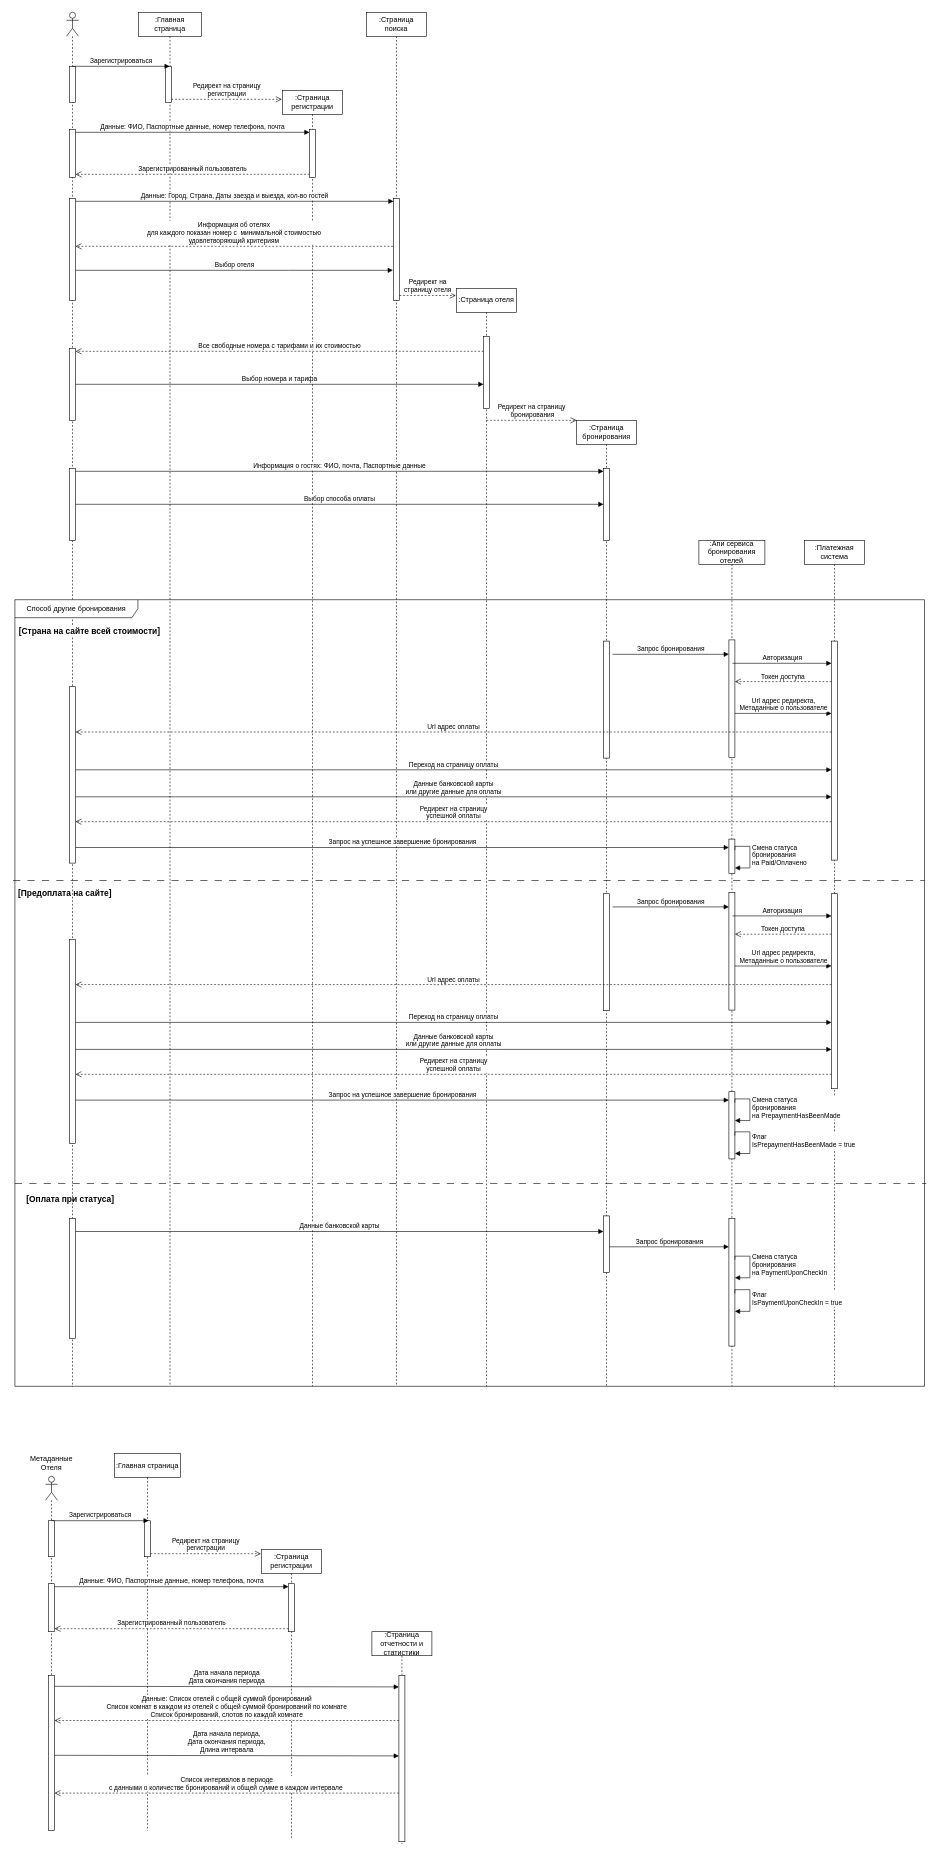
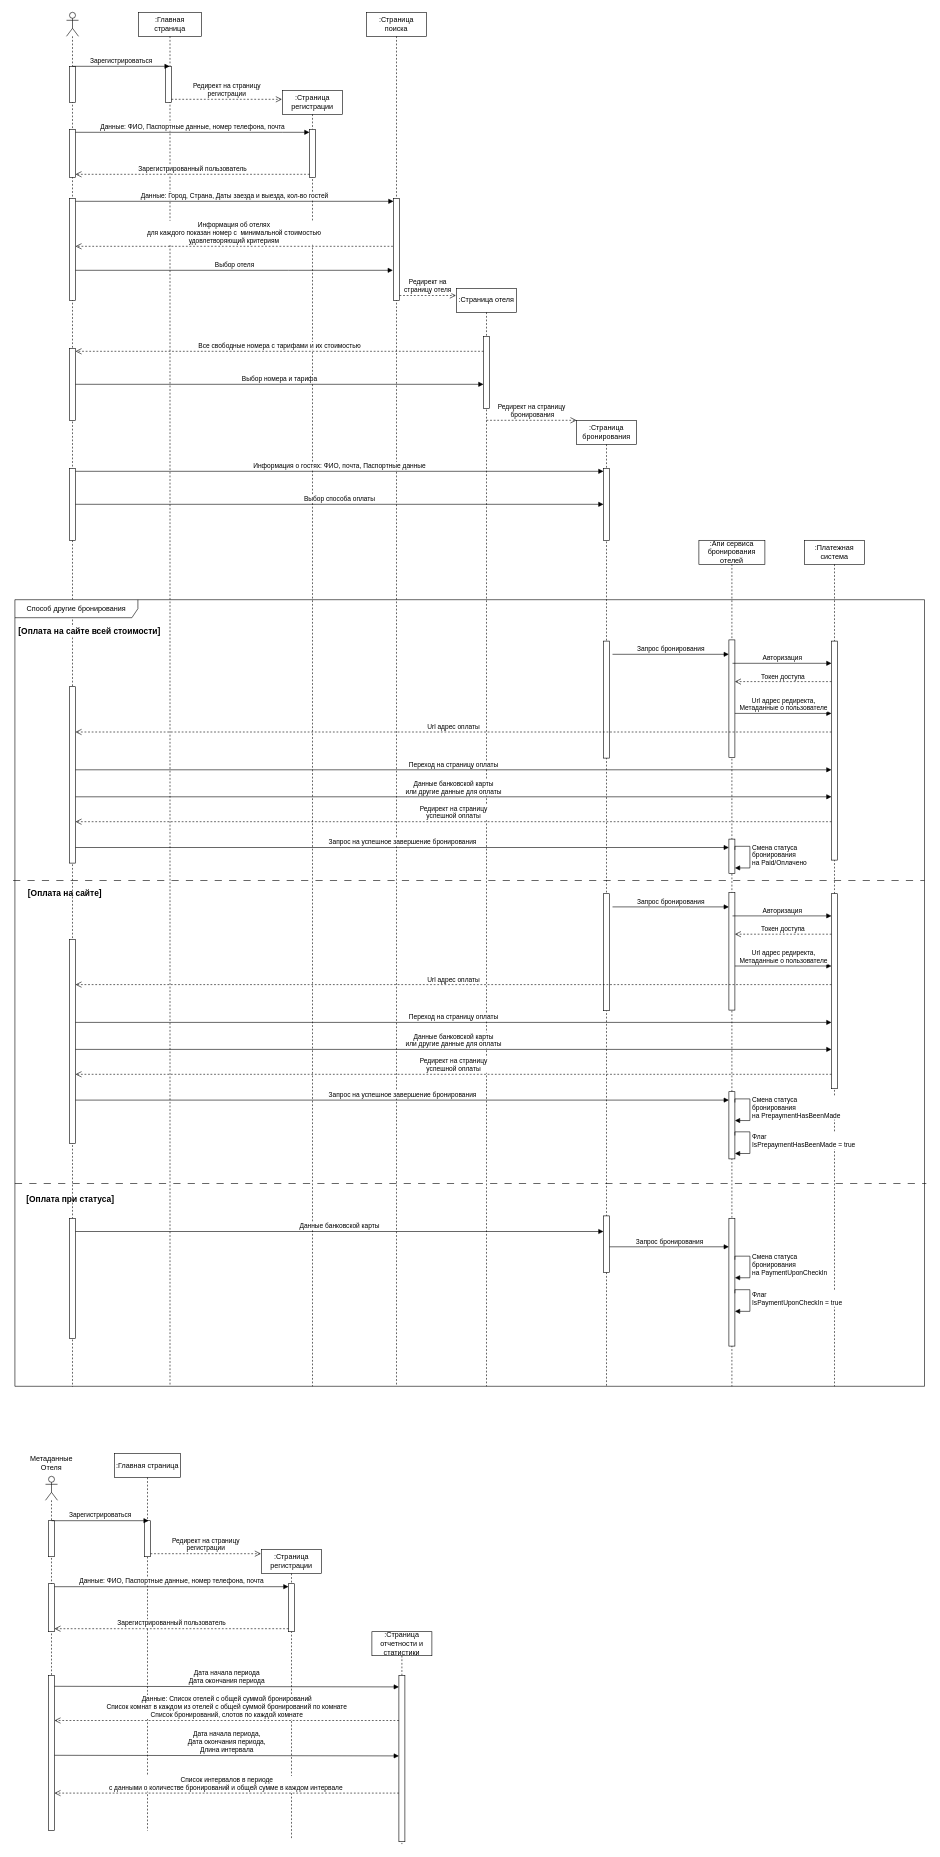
(89, 632) -> (89, 632)
(65, 894) -> (65, 894)
